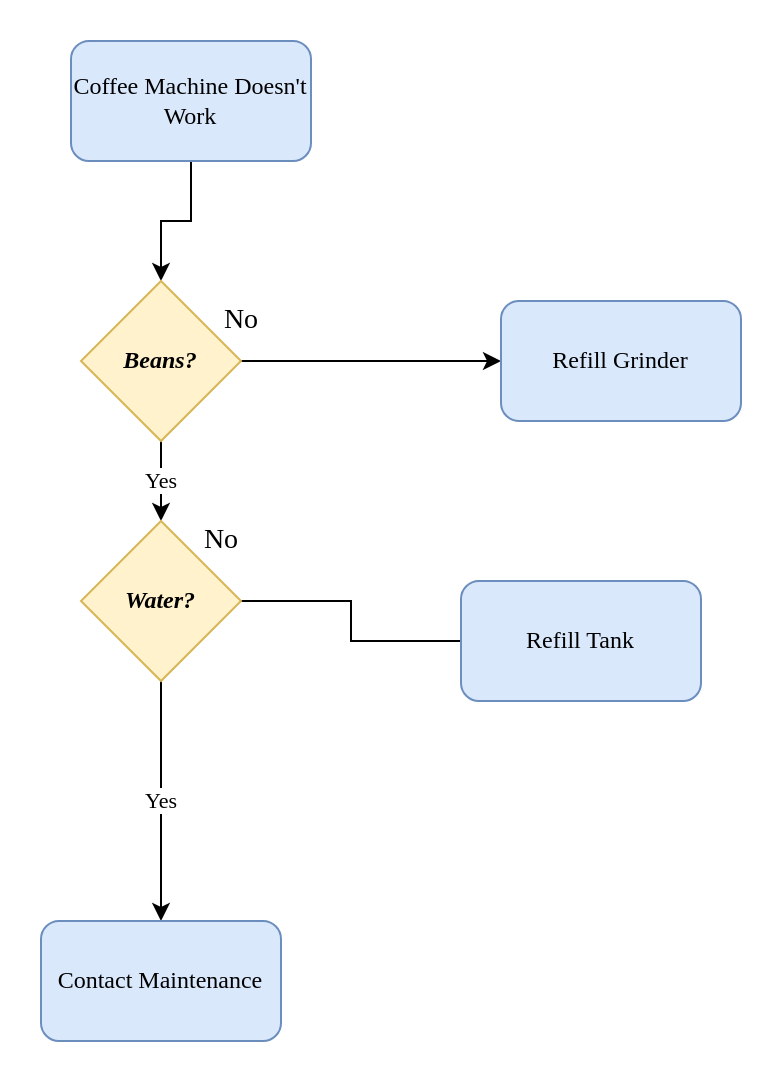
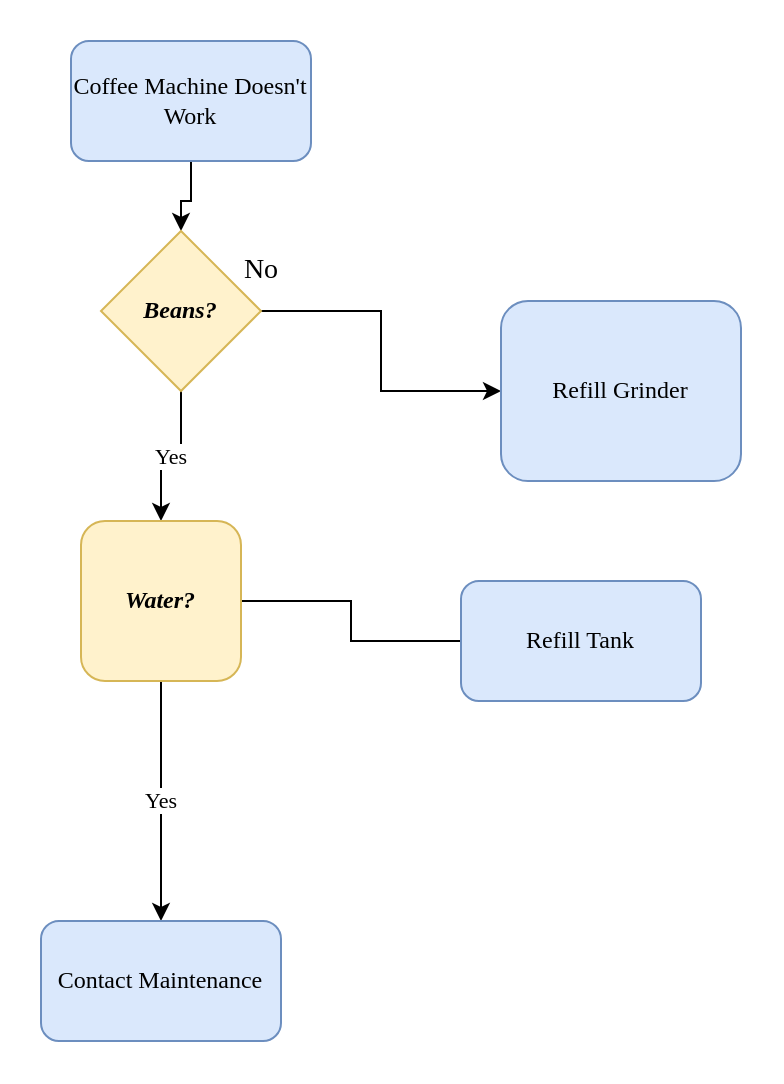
(161, 361) -> (181, 311)
(621, 361) -> (621, 391)
(161, 601) -> (161, 601)
